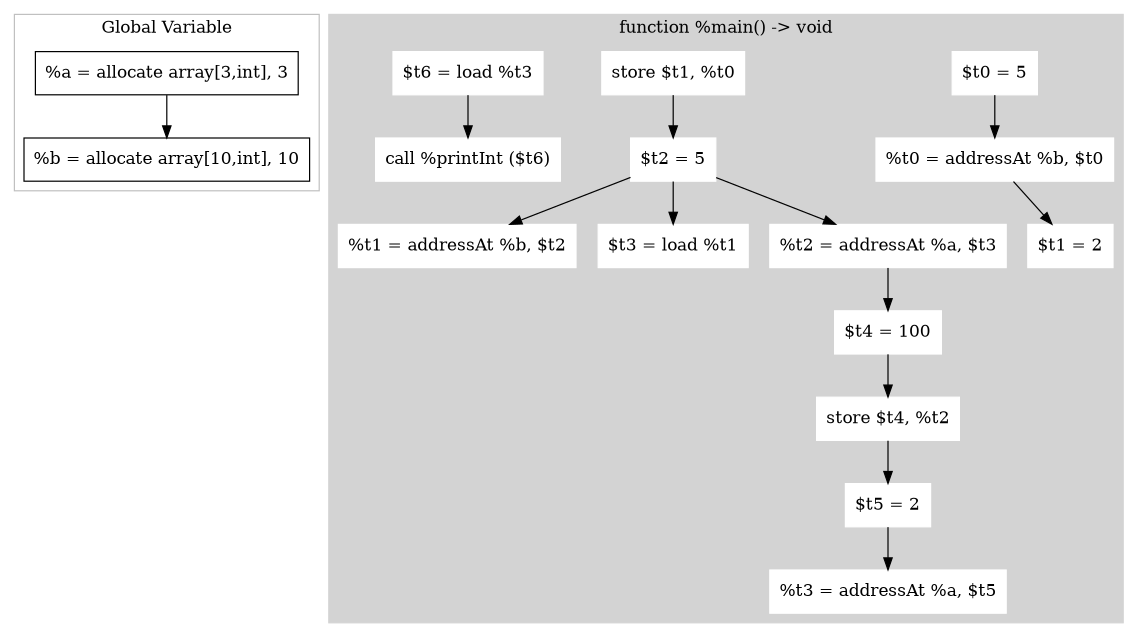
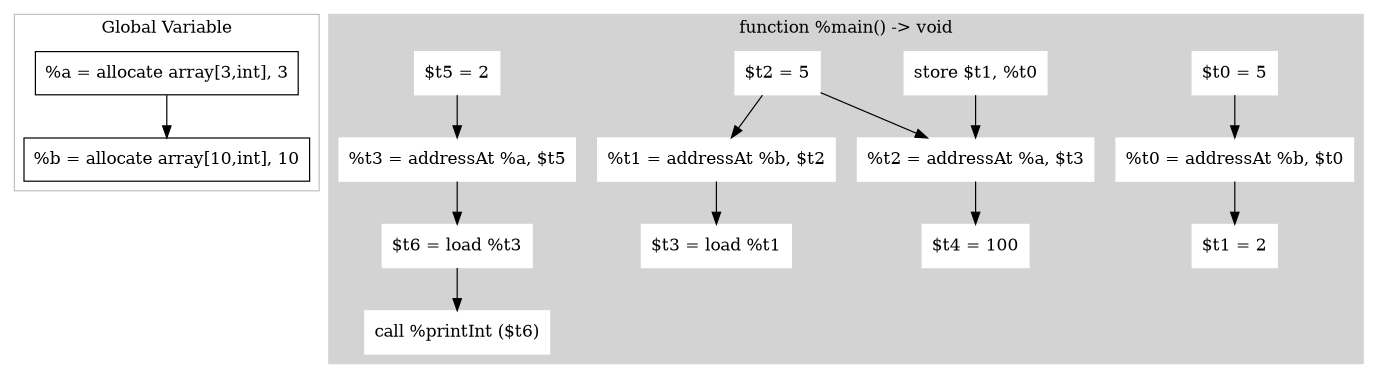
(673, 111) -> (976, 111)
none -> (457, 197)
(673, 197) -> (716, 197)
(888, 419) -> none
